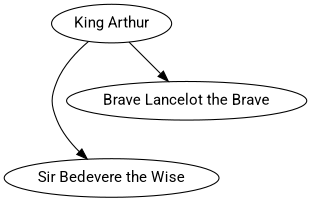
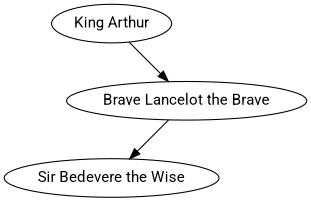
(53, 95) -> (153, 136)
